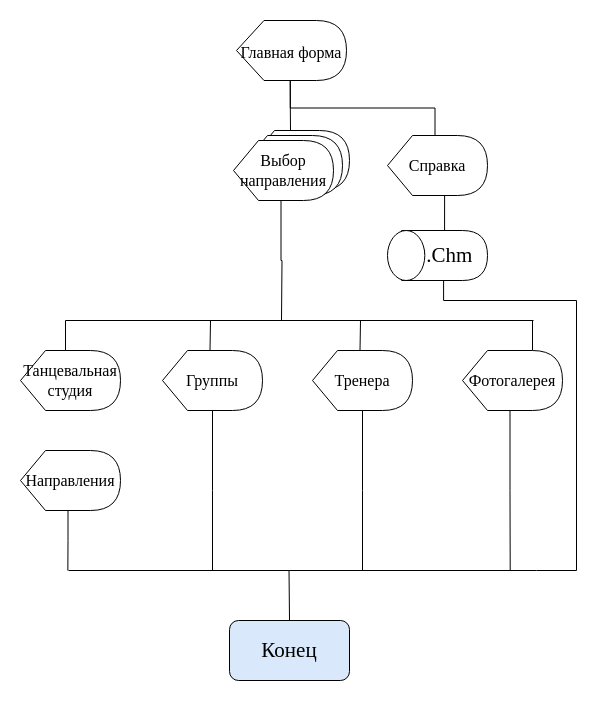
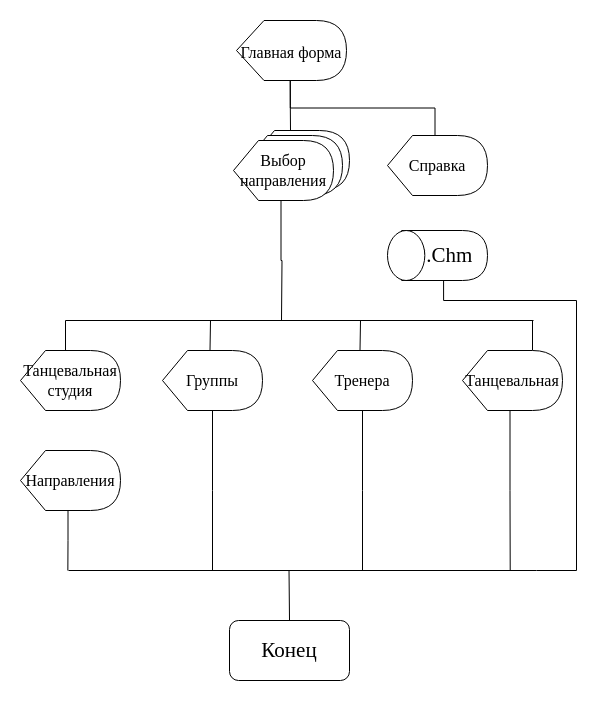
(445, 212) -> none
(513, 381) -> (513, 381)
(290, 651) -> (290, 651)
